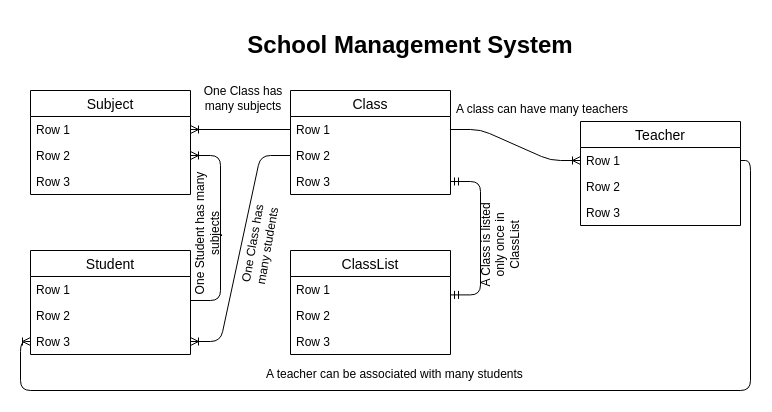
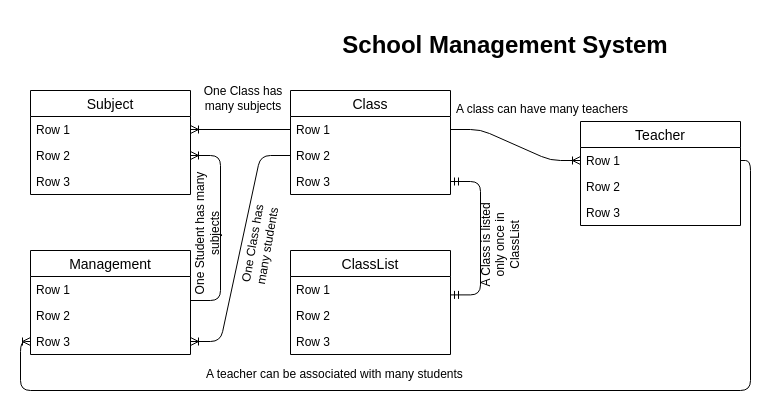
(411, 46) -> (506, 46)
(110, 264) -> (110, 264)
(401, 374) -> (341, 374)
